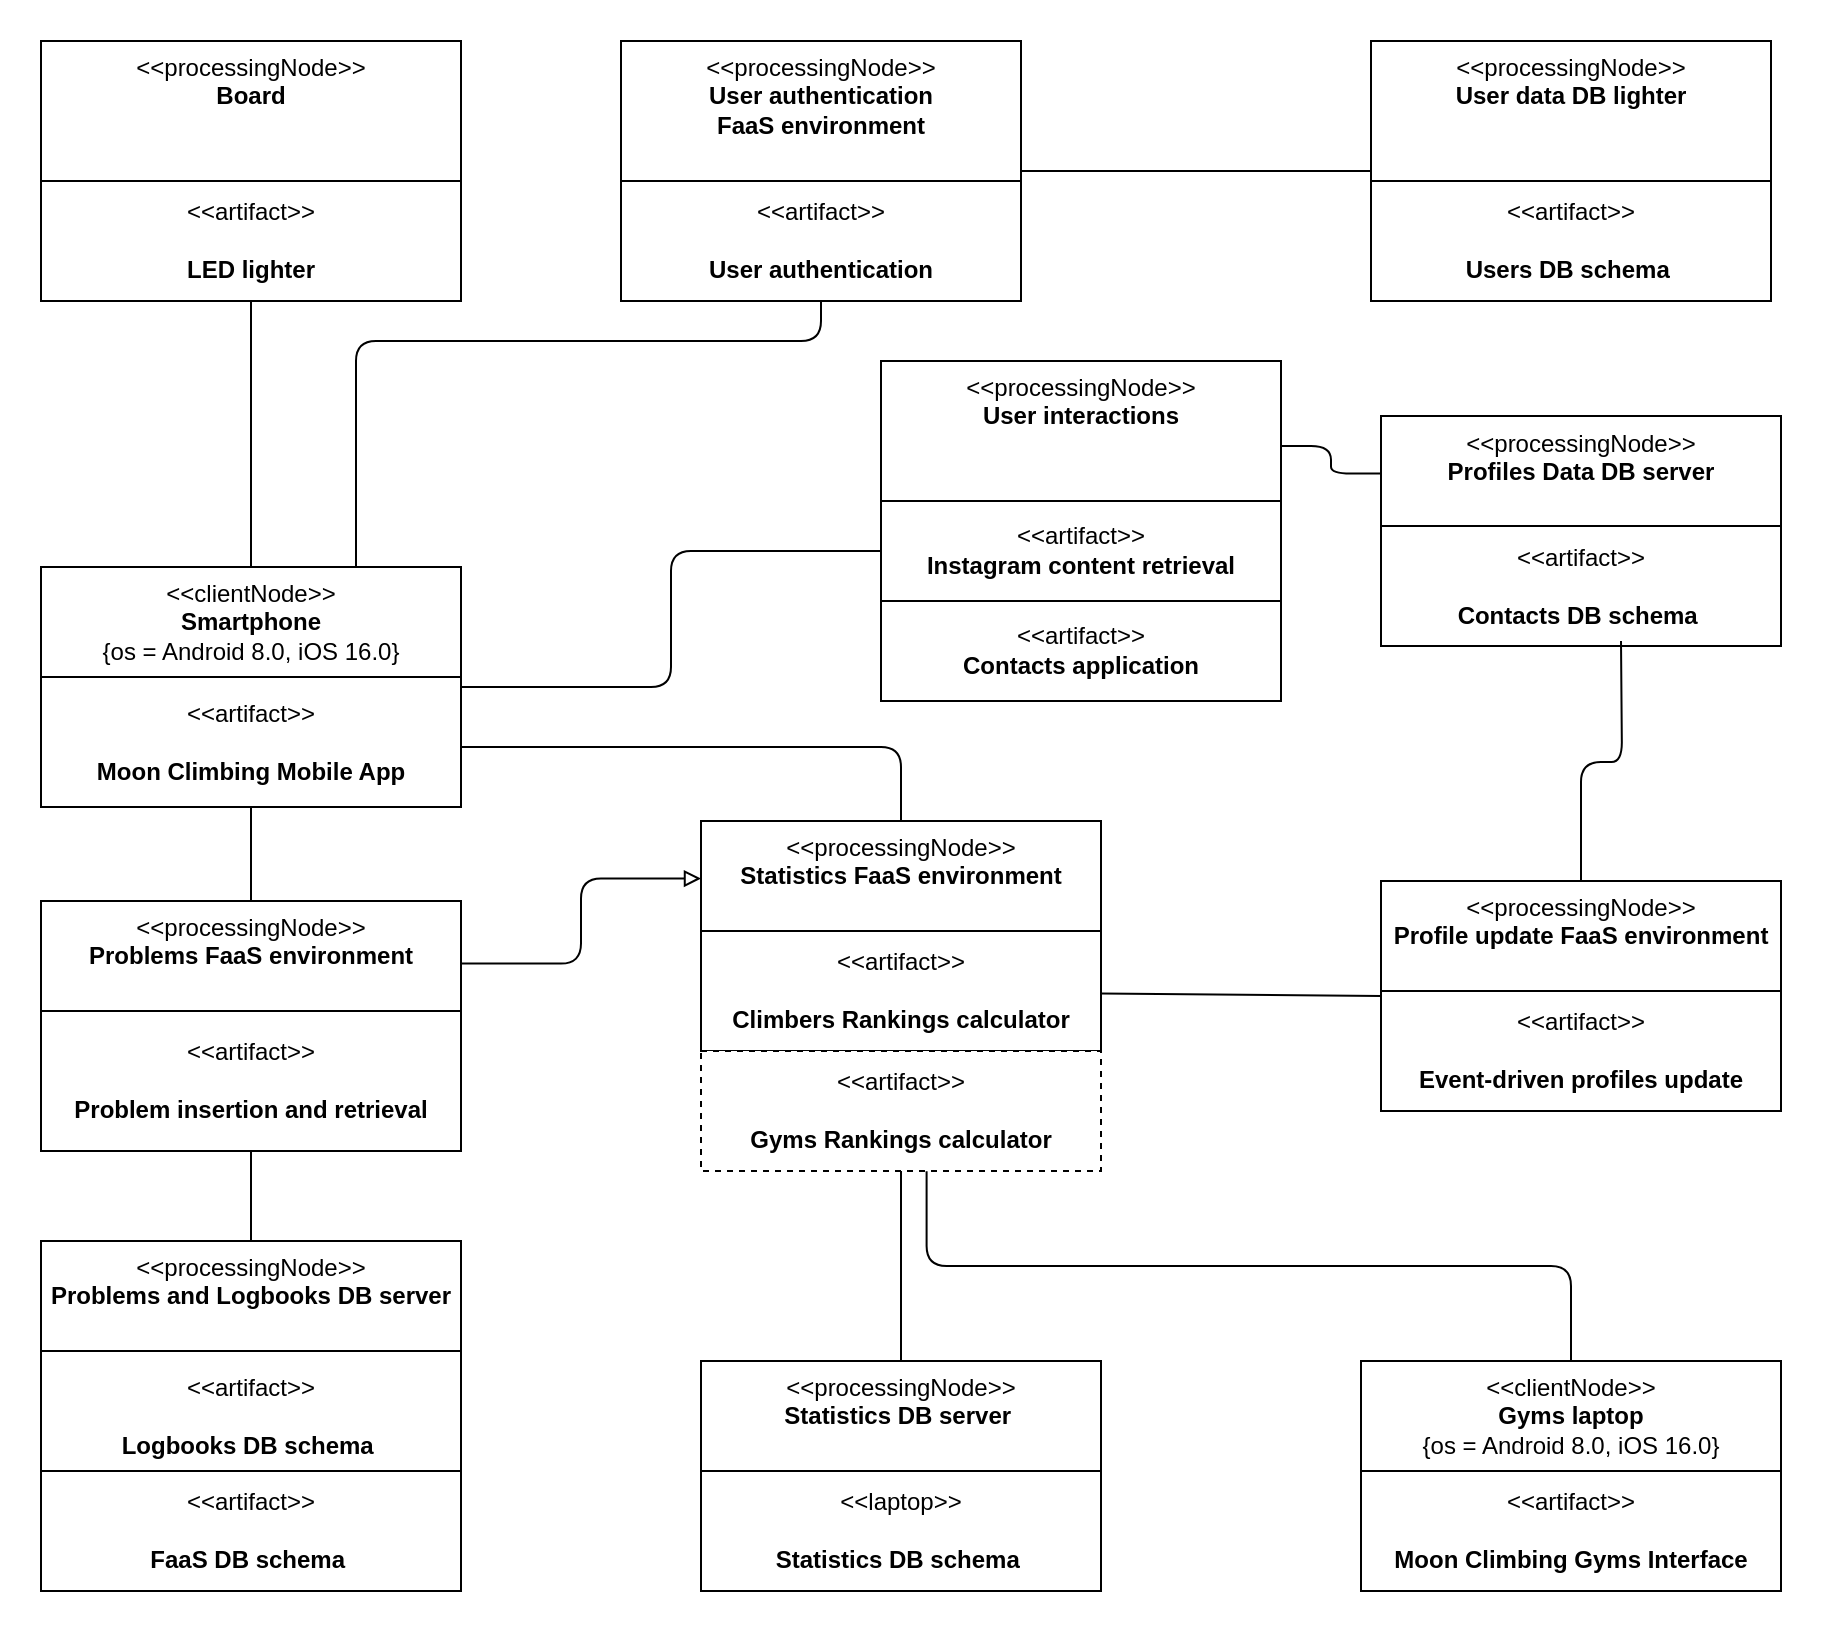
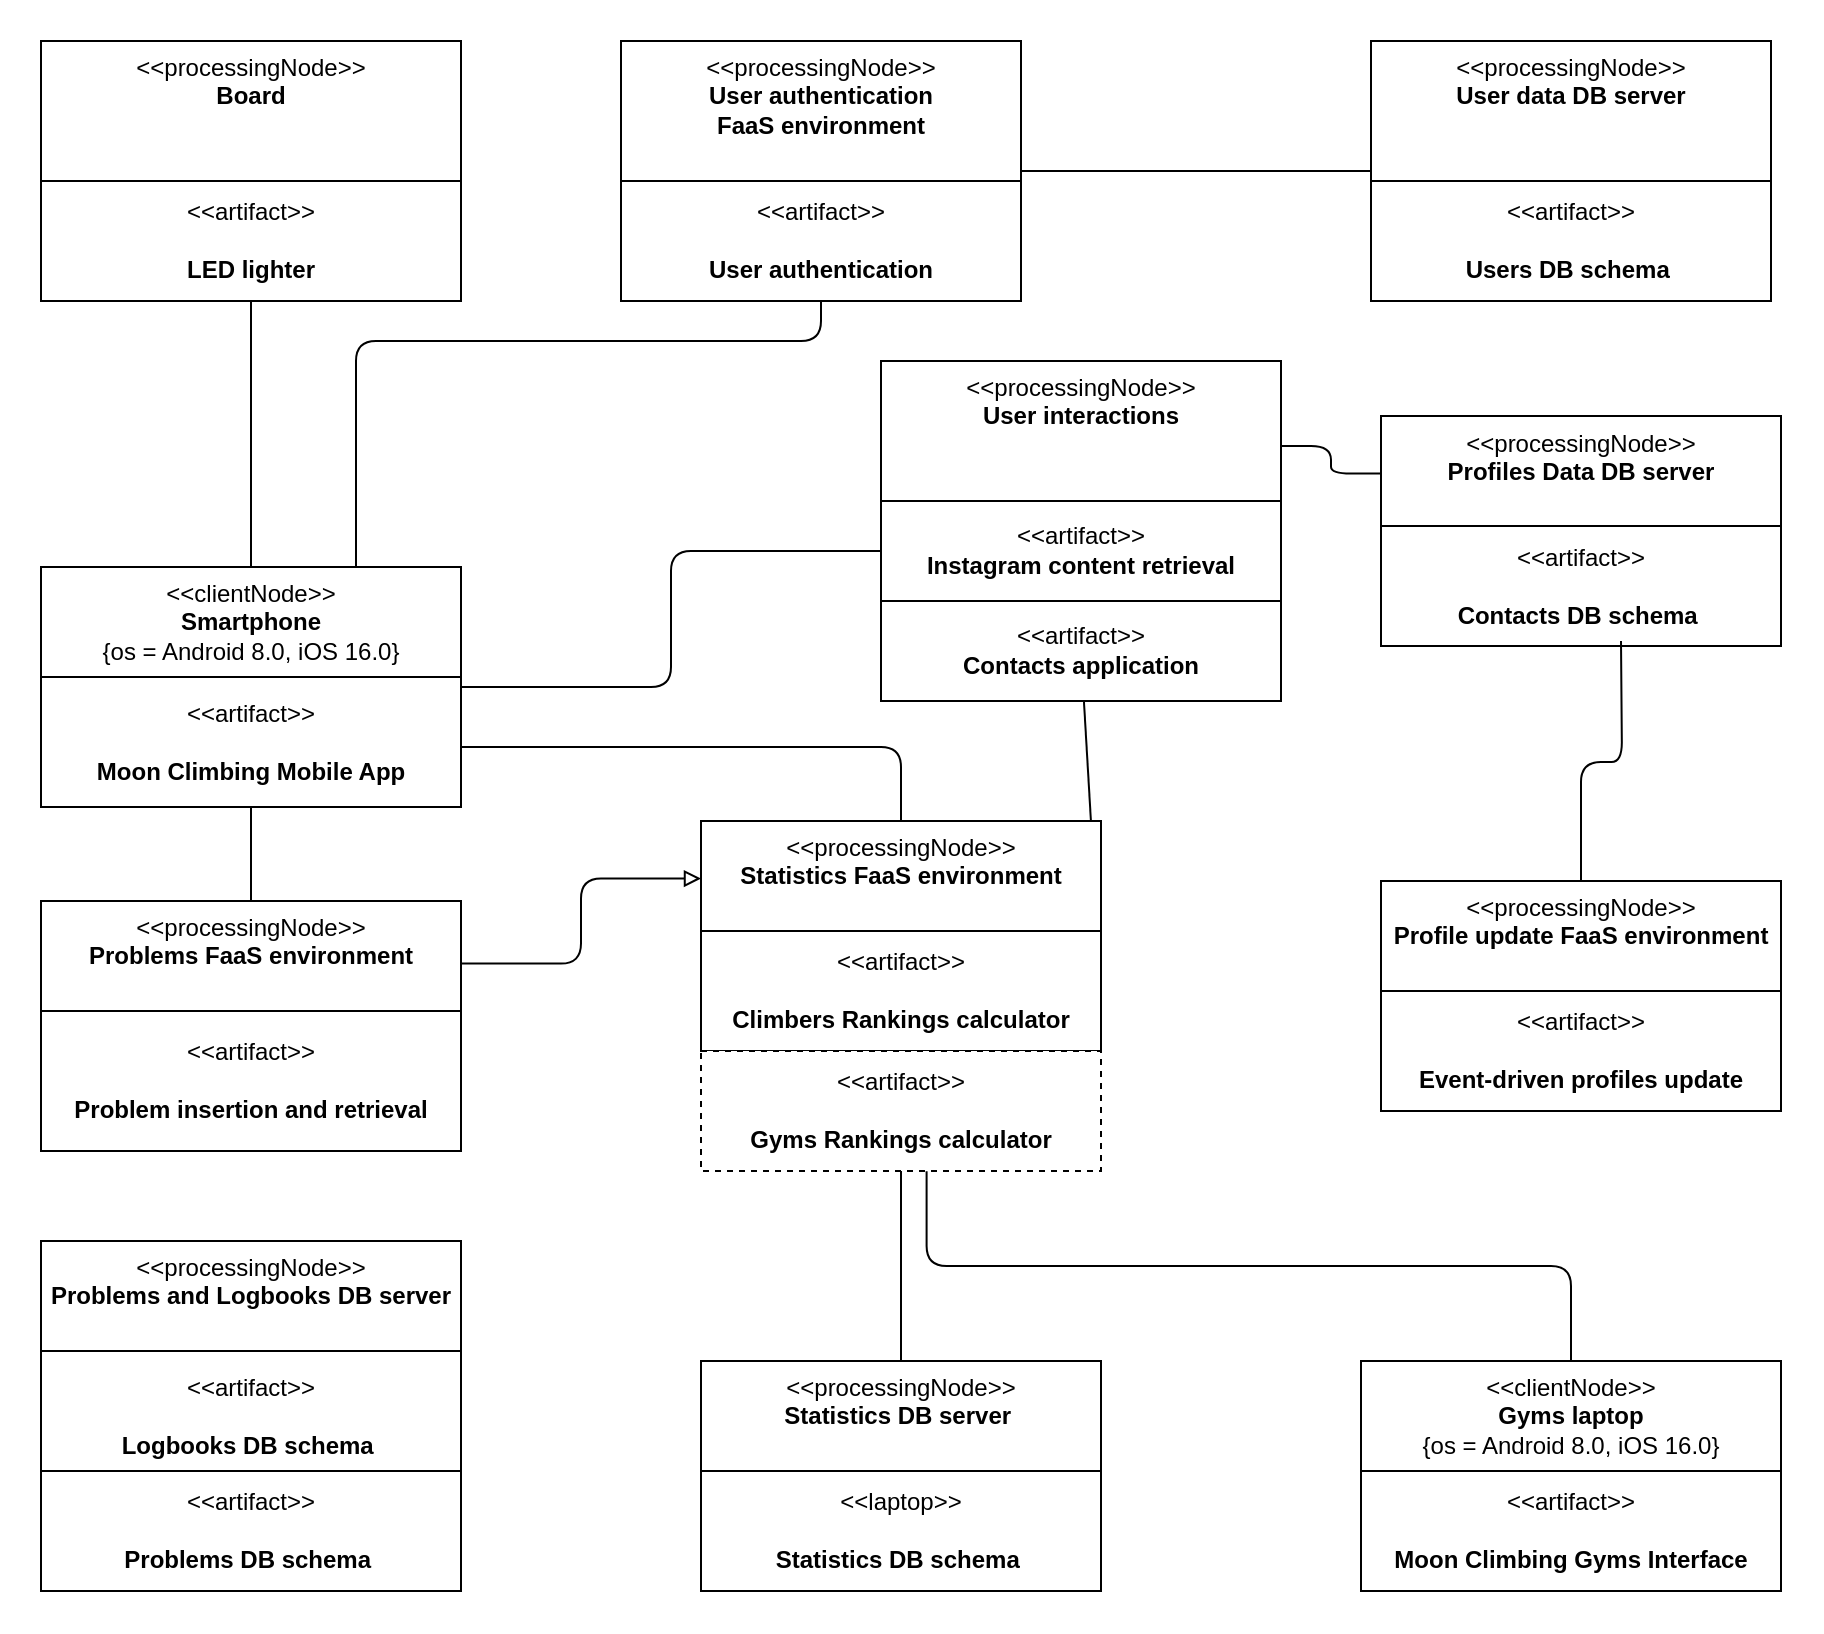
(1572, 84) -> (1572, 84)
(1241, 995) -> (1088, 763)
(251, 1198) -> none
(252, 1531) -> (252, 1531)
